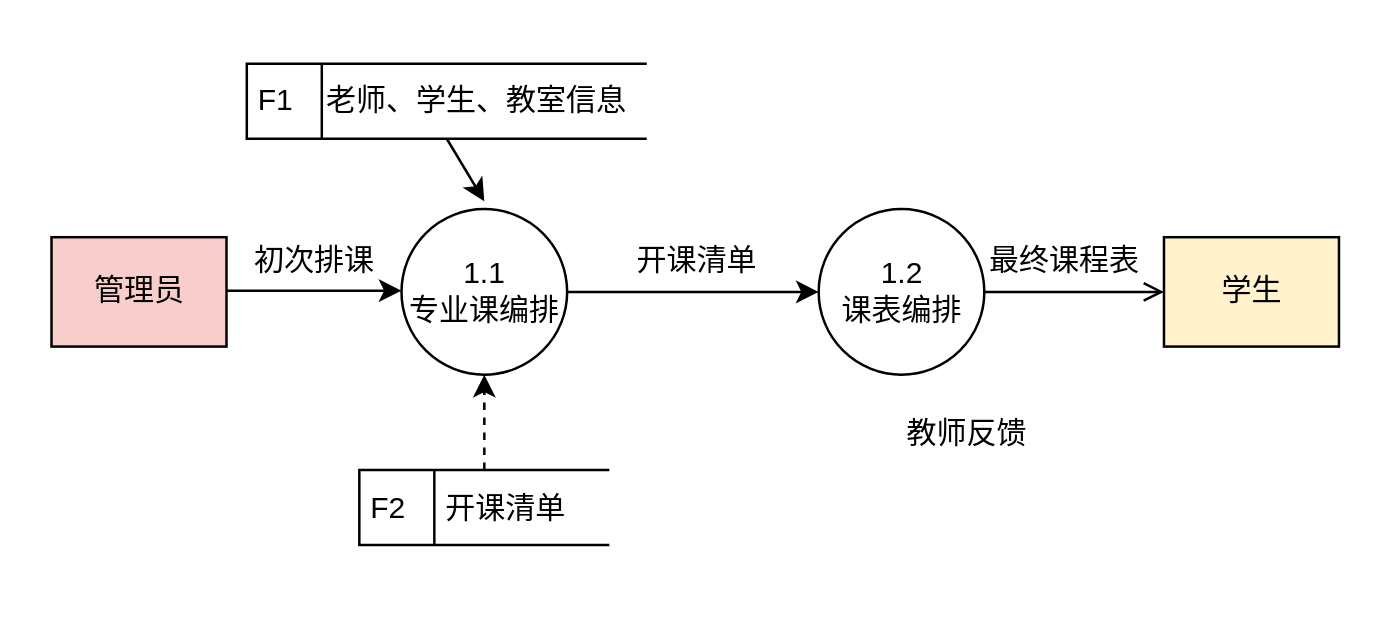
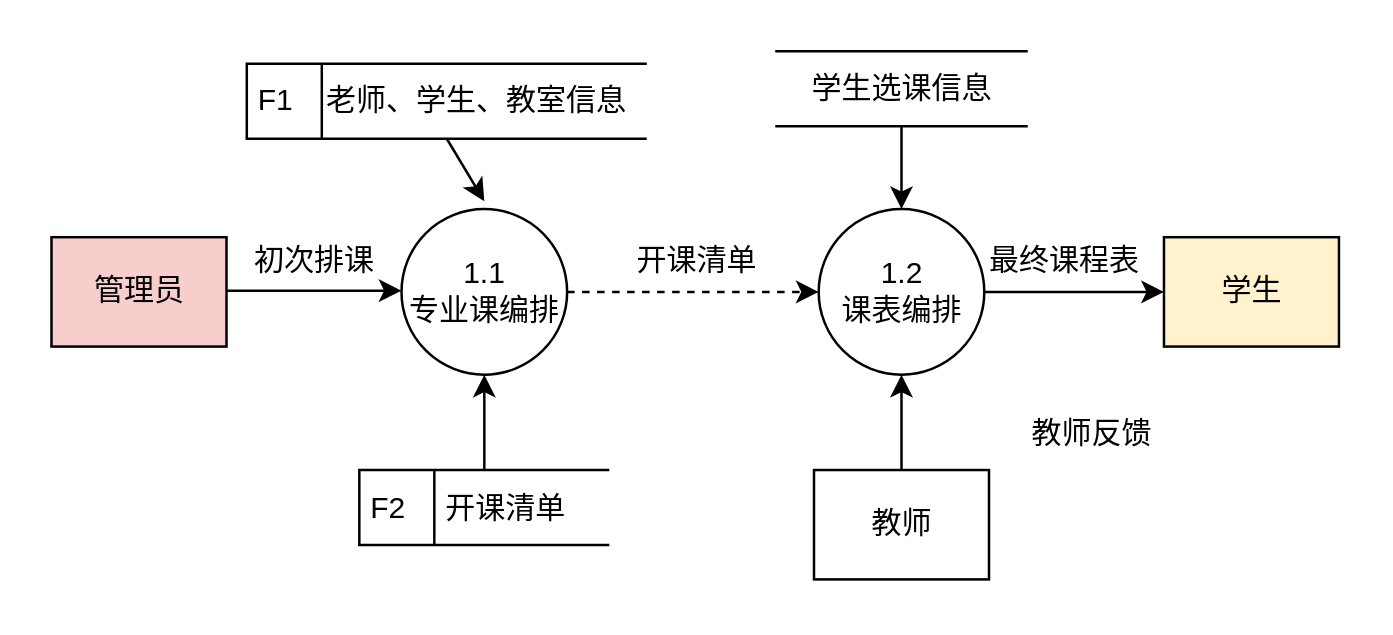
none -> (901, 89)
none -> (901, 162)
(687, 292) -> (687, 292)
(1149, 292) -> (1145, 292)
(484, 428) -> (484, 428)
none -> (901, 431)
(967, 433) -> (1092, 433)
none -> (901, 525)
